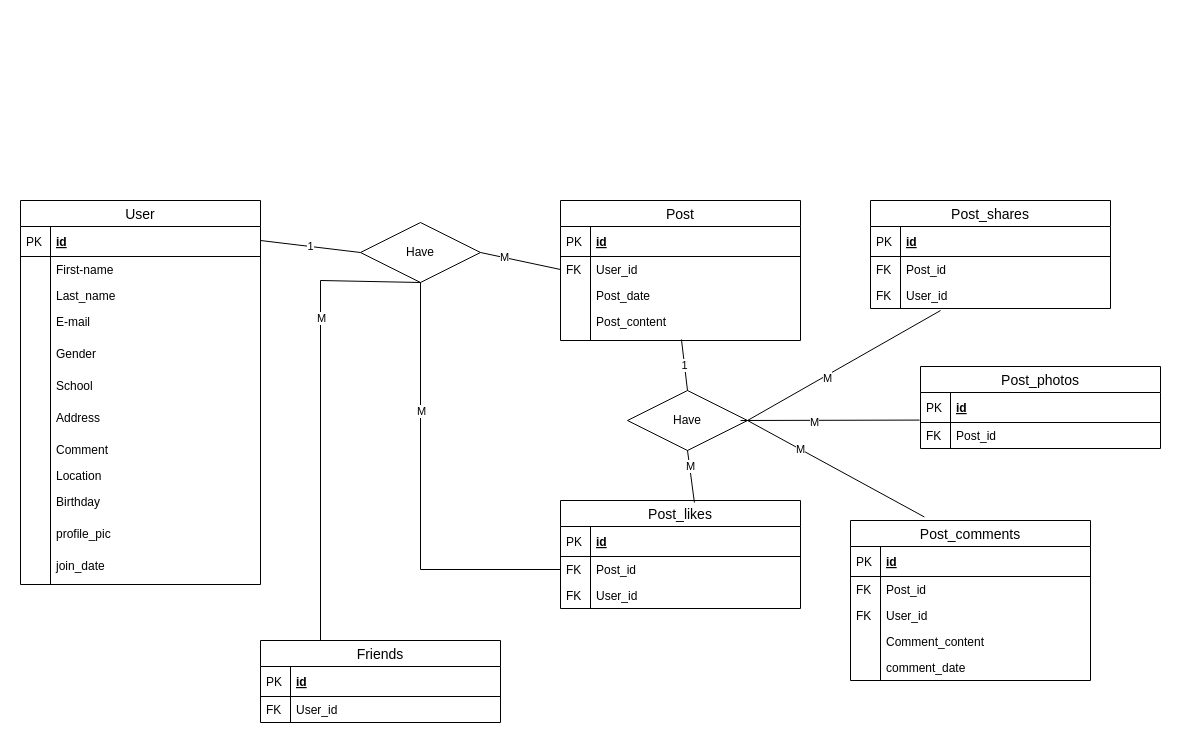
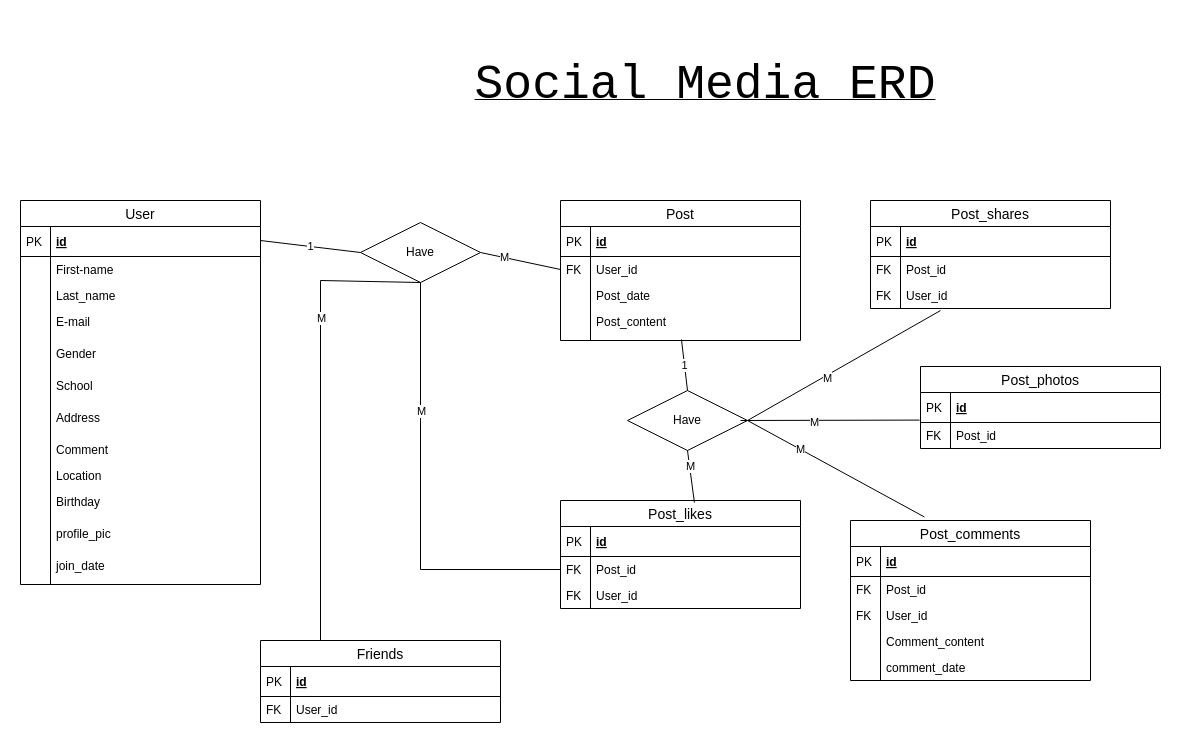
none -> (706, 86)
